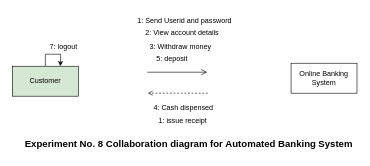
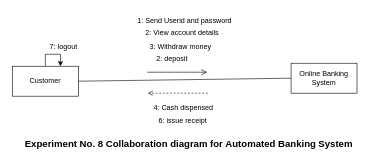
(172, 59) -> (172, 59)
none -> (184, 80)
(45, 81) -> (45, 81)
(183, 122) -> (183, 122)
